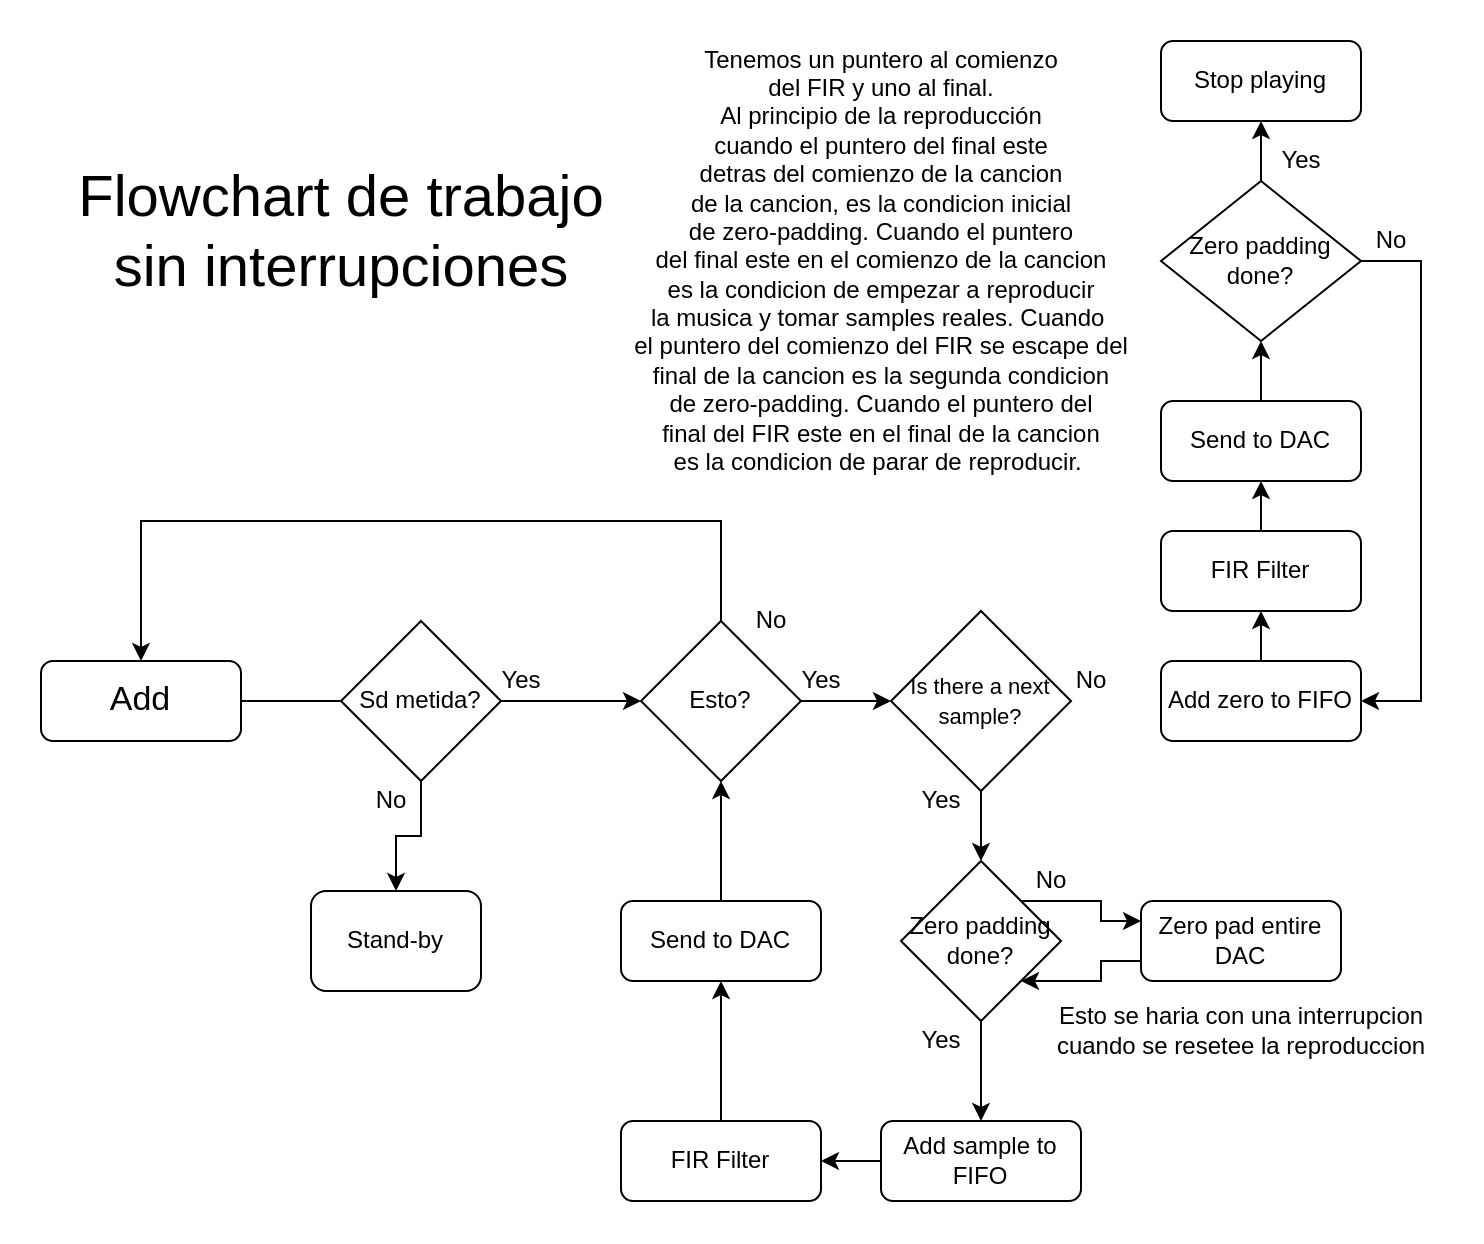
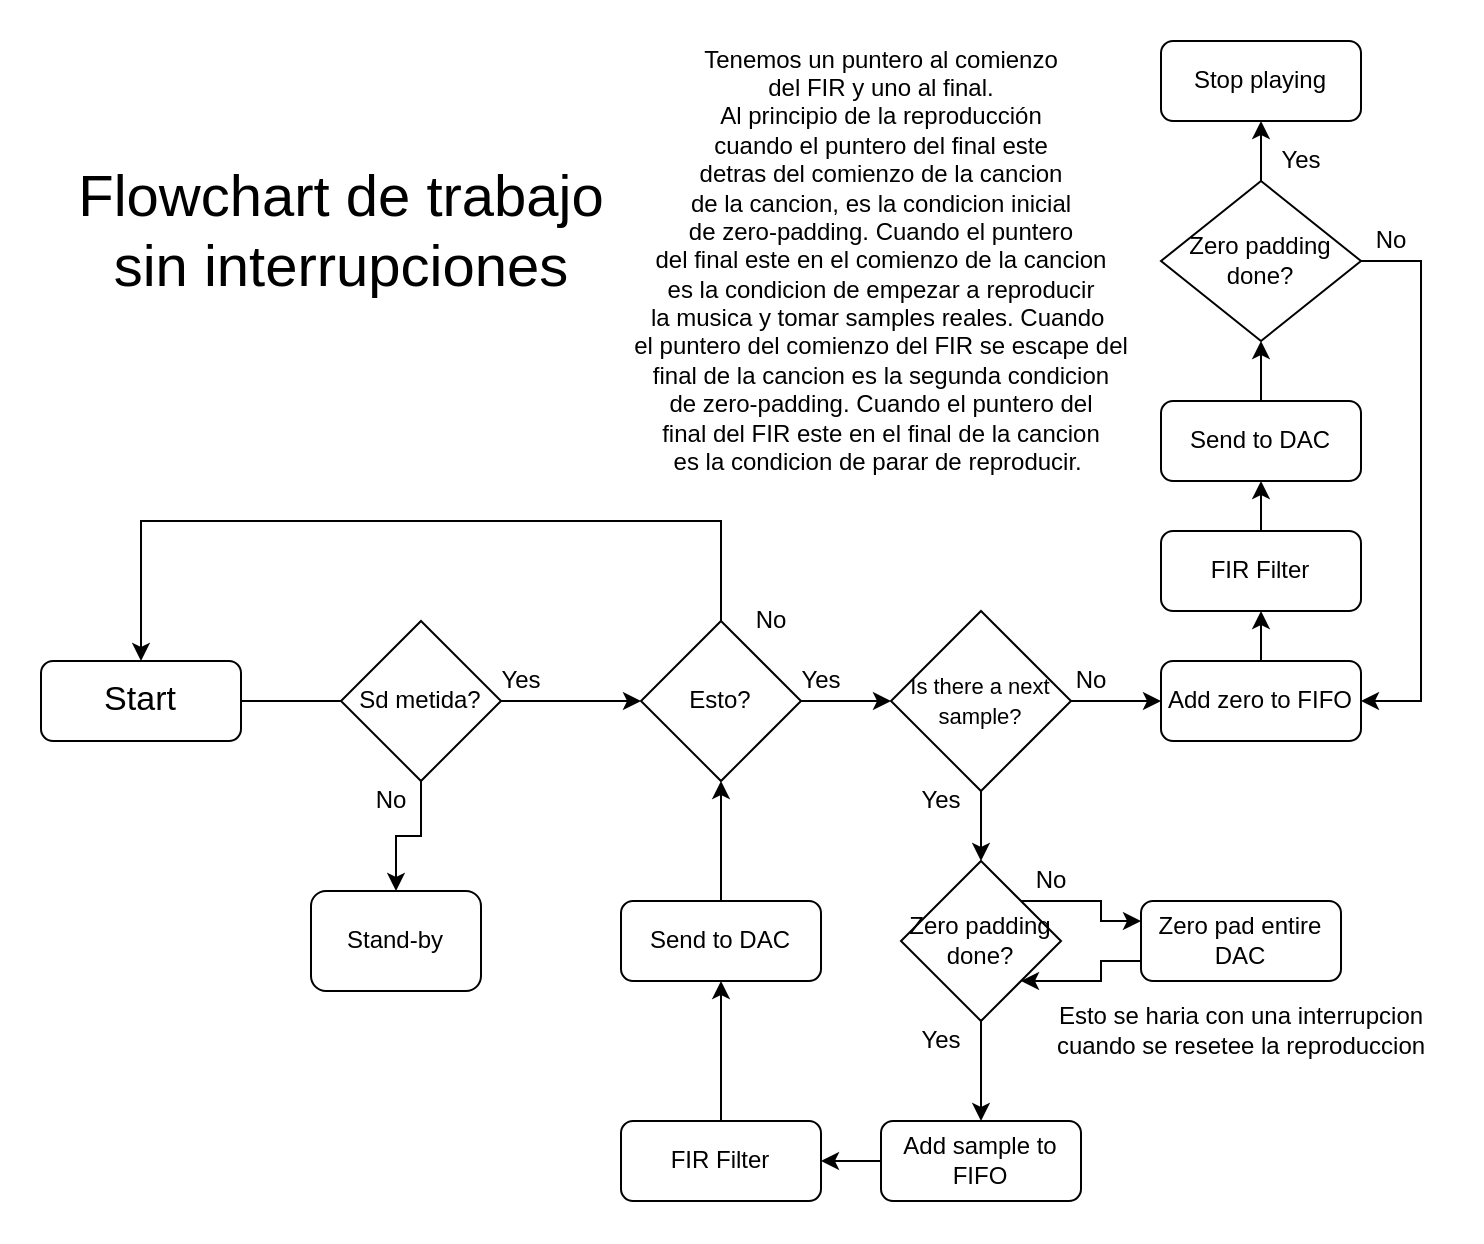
(141, 701) -> (141, 701)
none -> (1109, 701)
